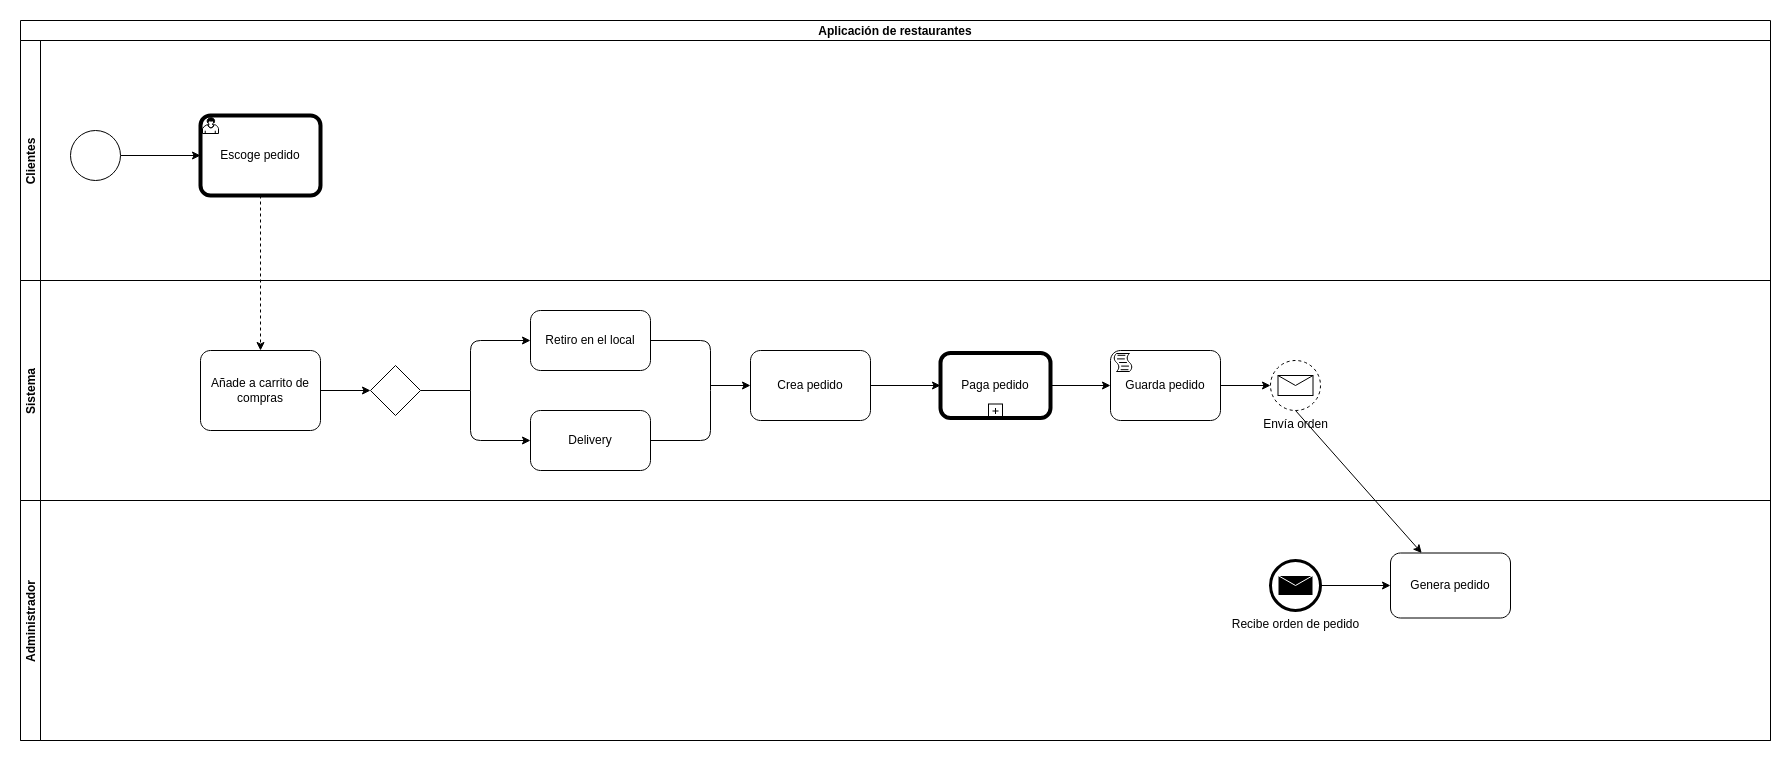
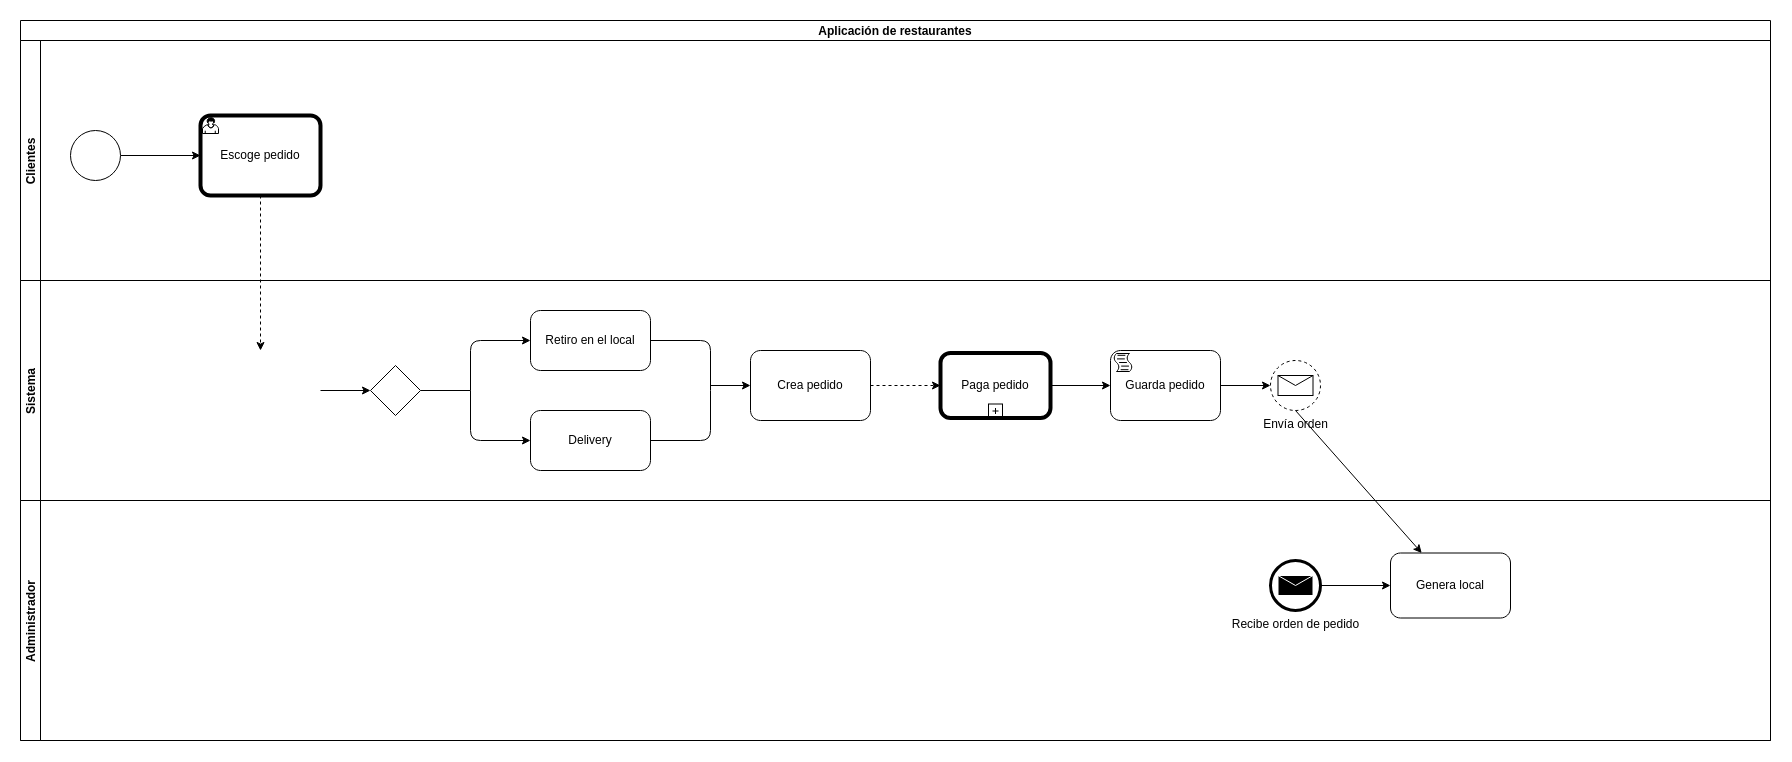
(902, 386) -> (902, 386)
(261, 391) -> none
(1451, 586) -> (1451, 586)
